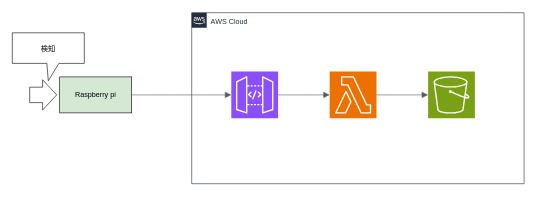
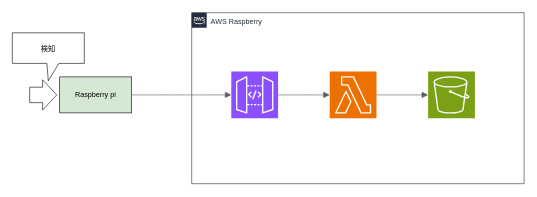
(227, 21) -> (236, 21)
